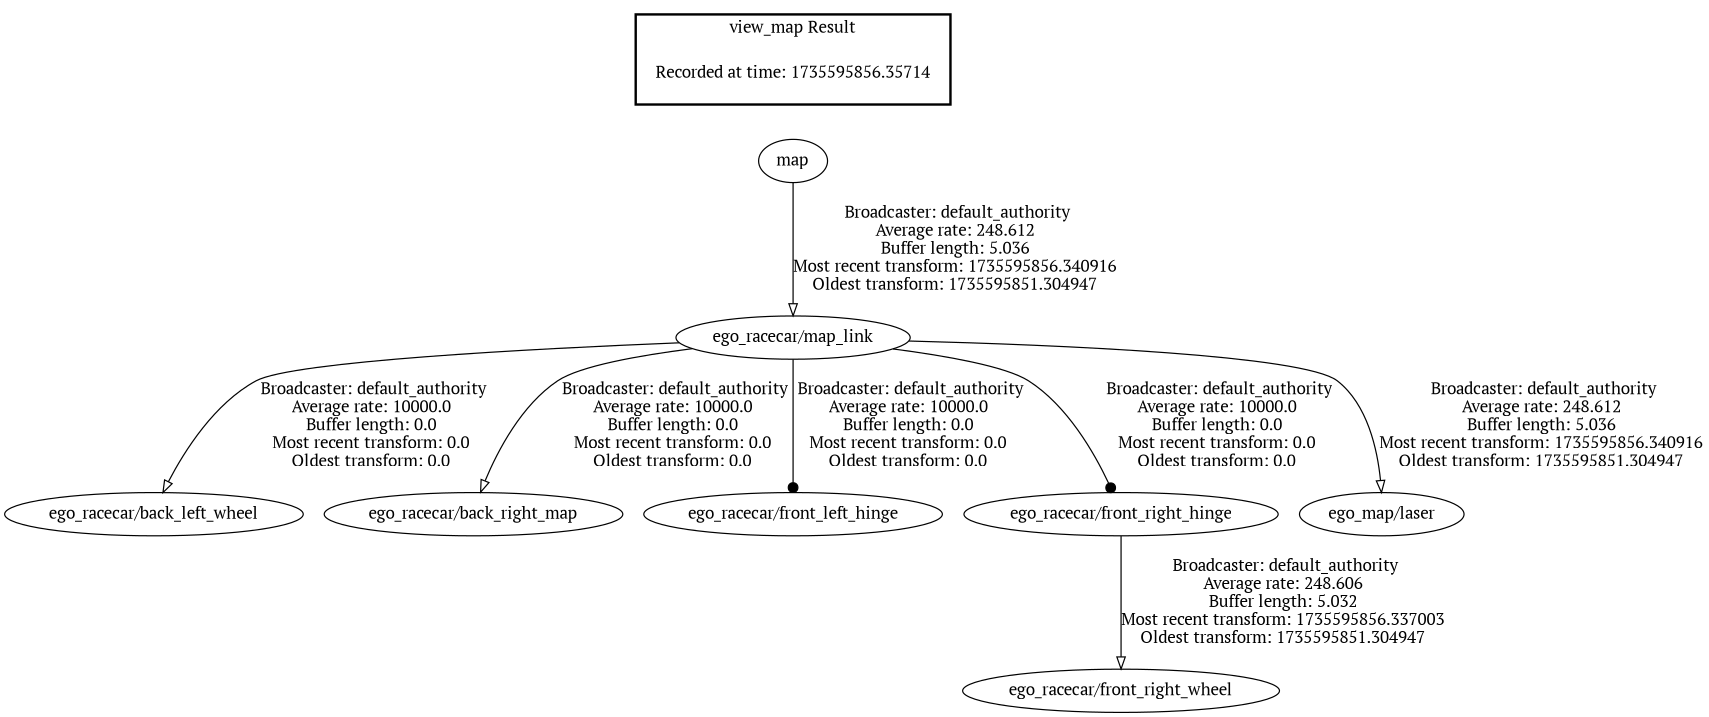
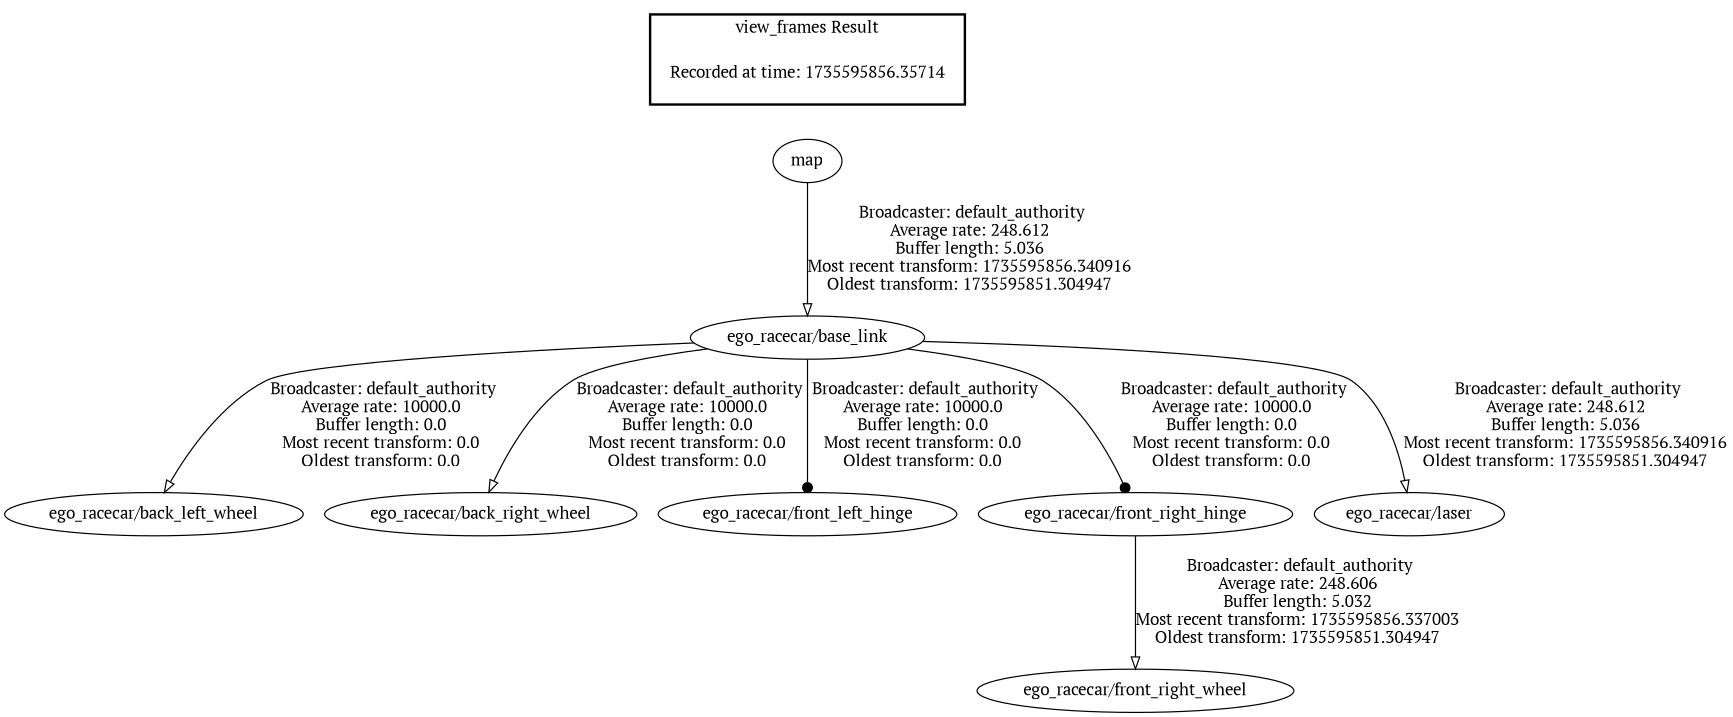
(793, 28) -> (808, 28)
(793, 338) -> (808, 338)
(474, 514) -> (481, 514)
(1382, 514) -> (1409, 514)
